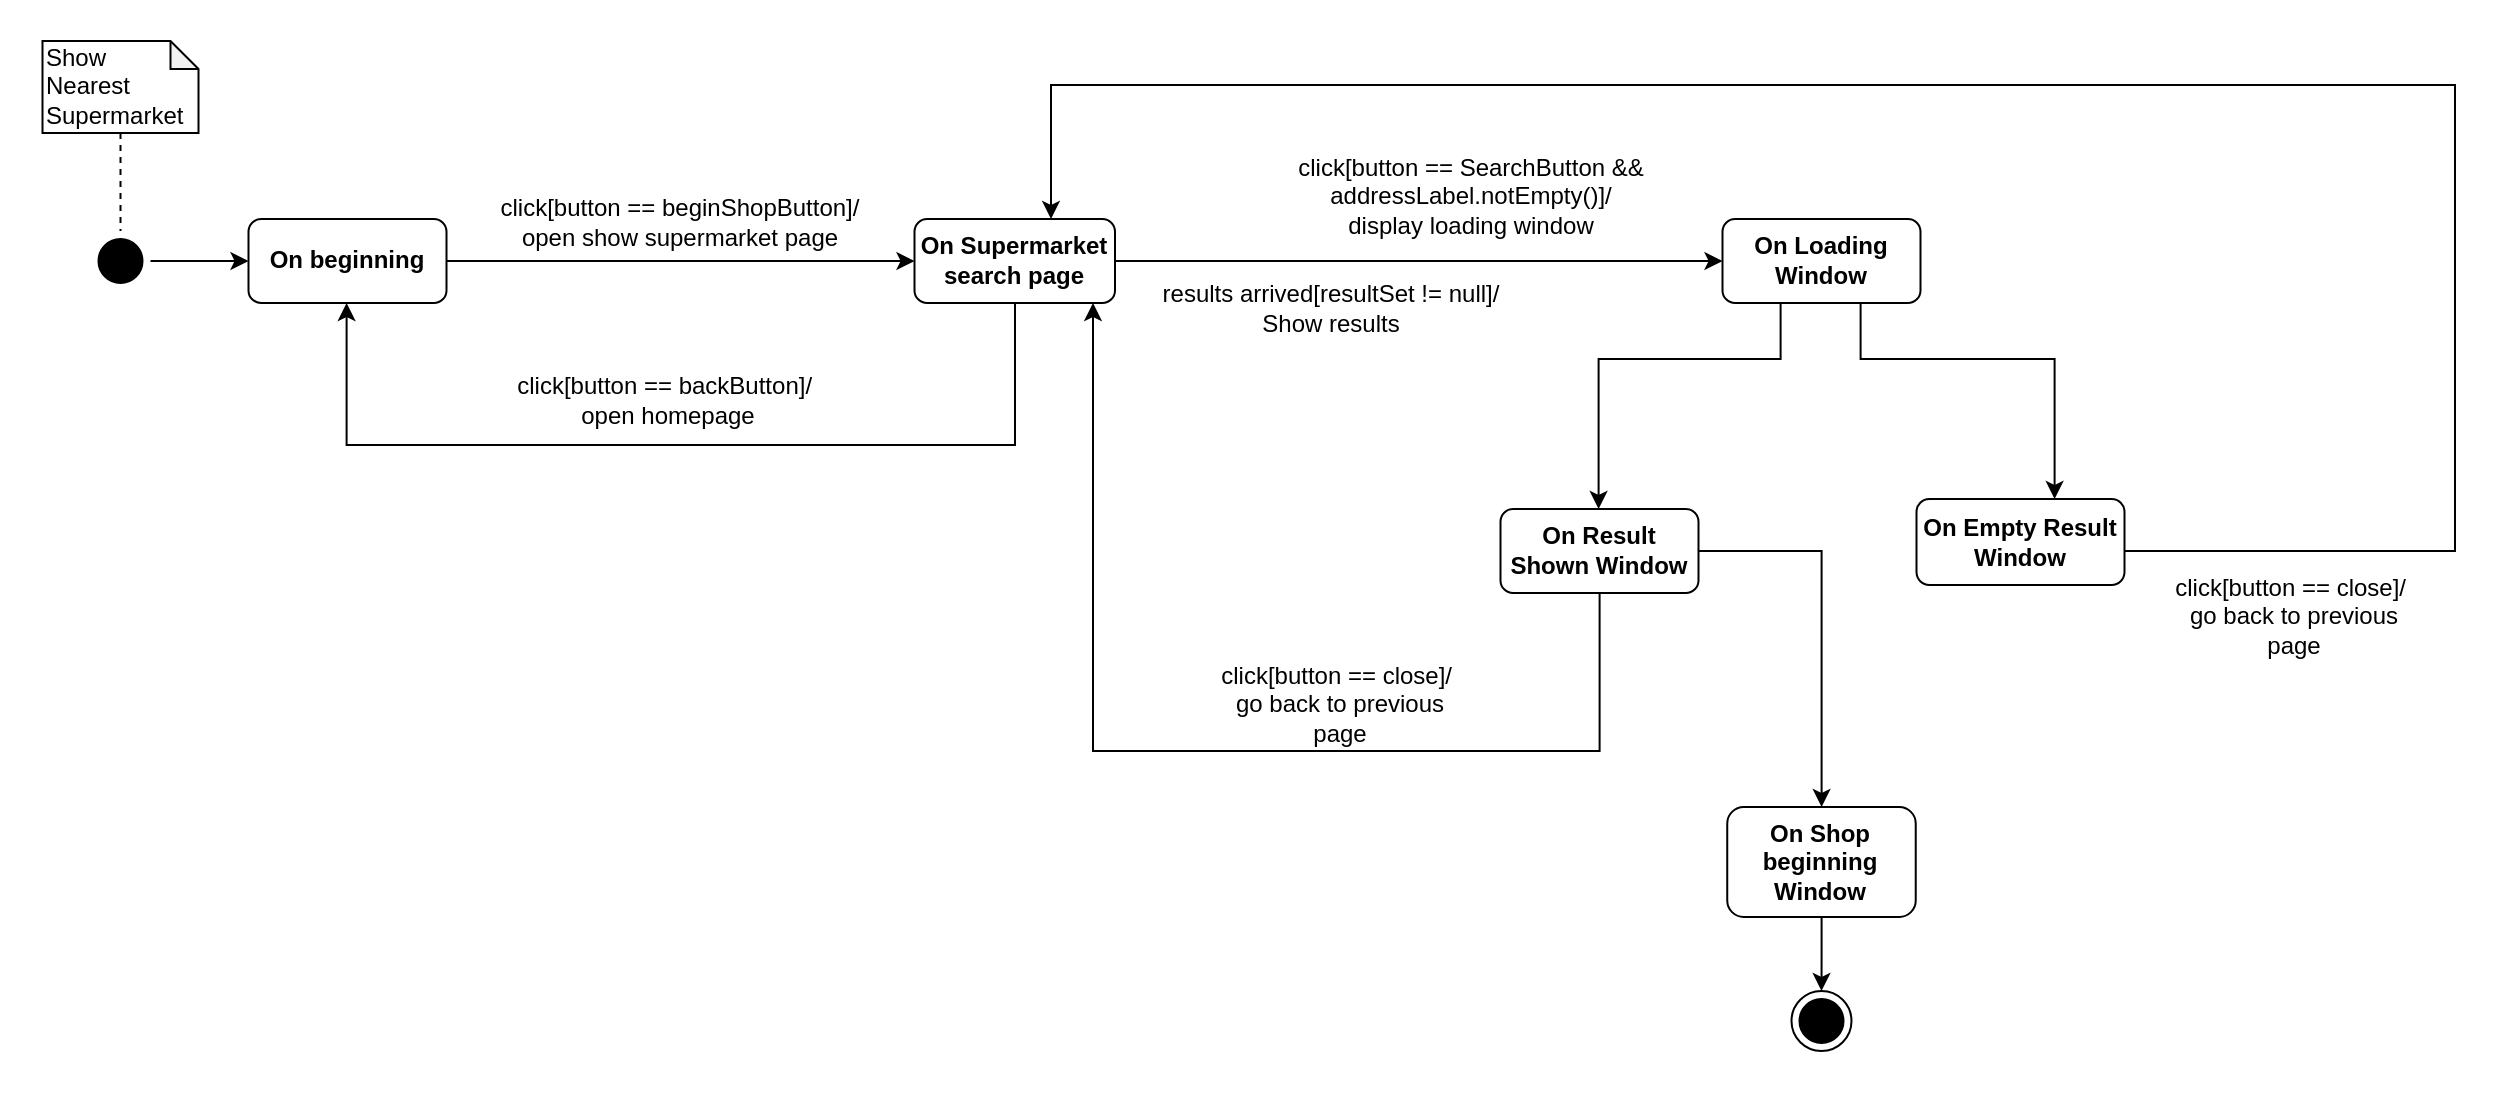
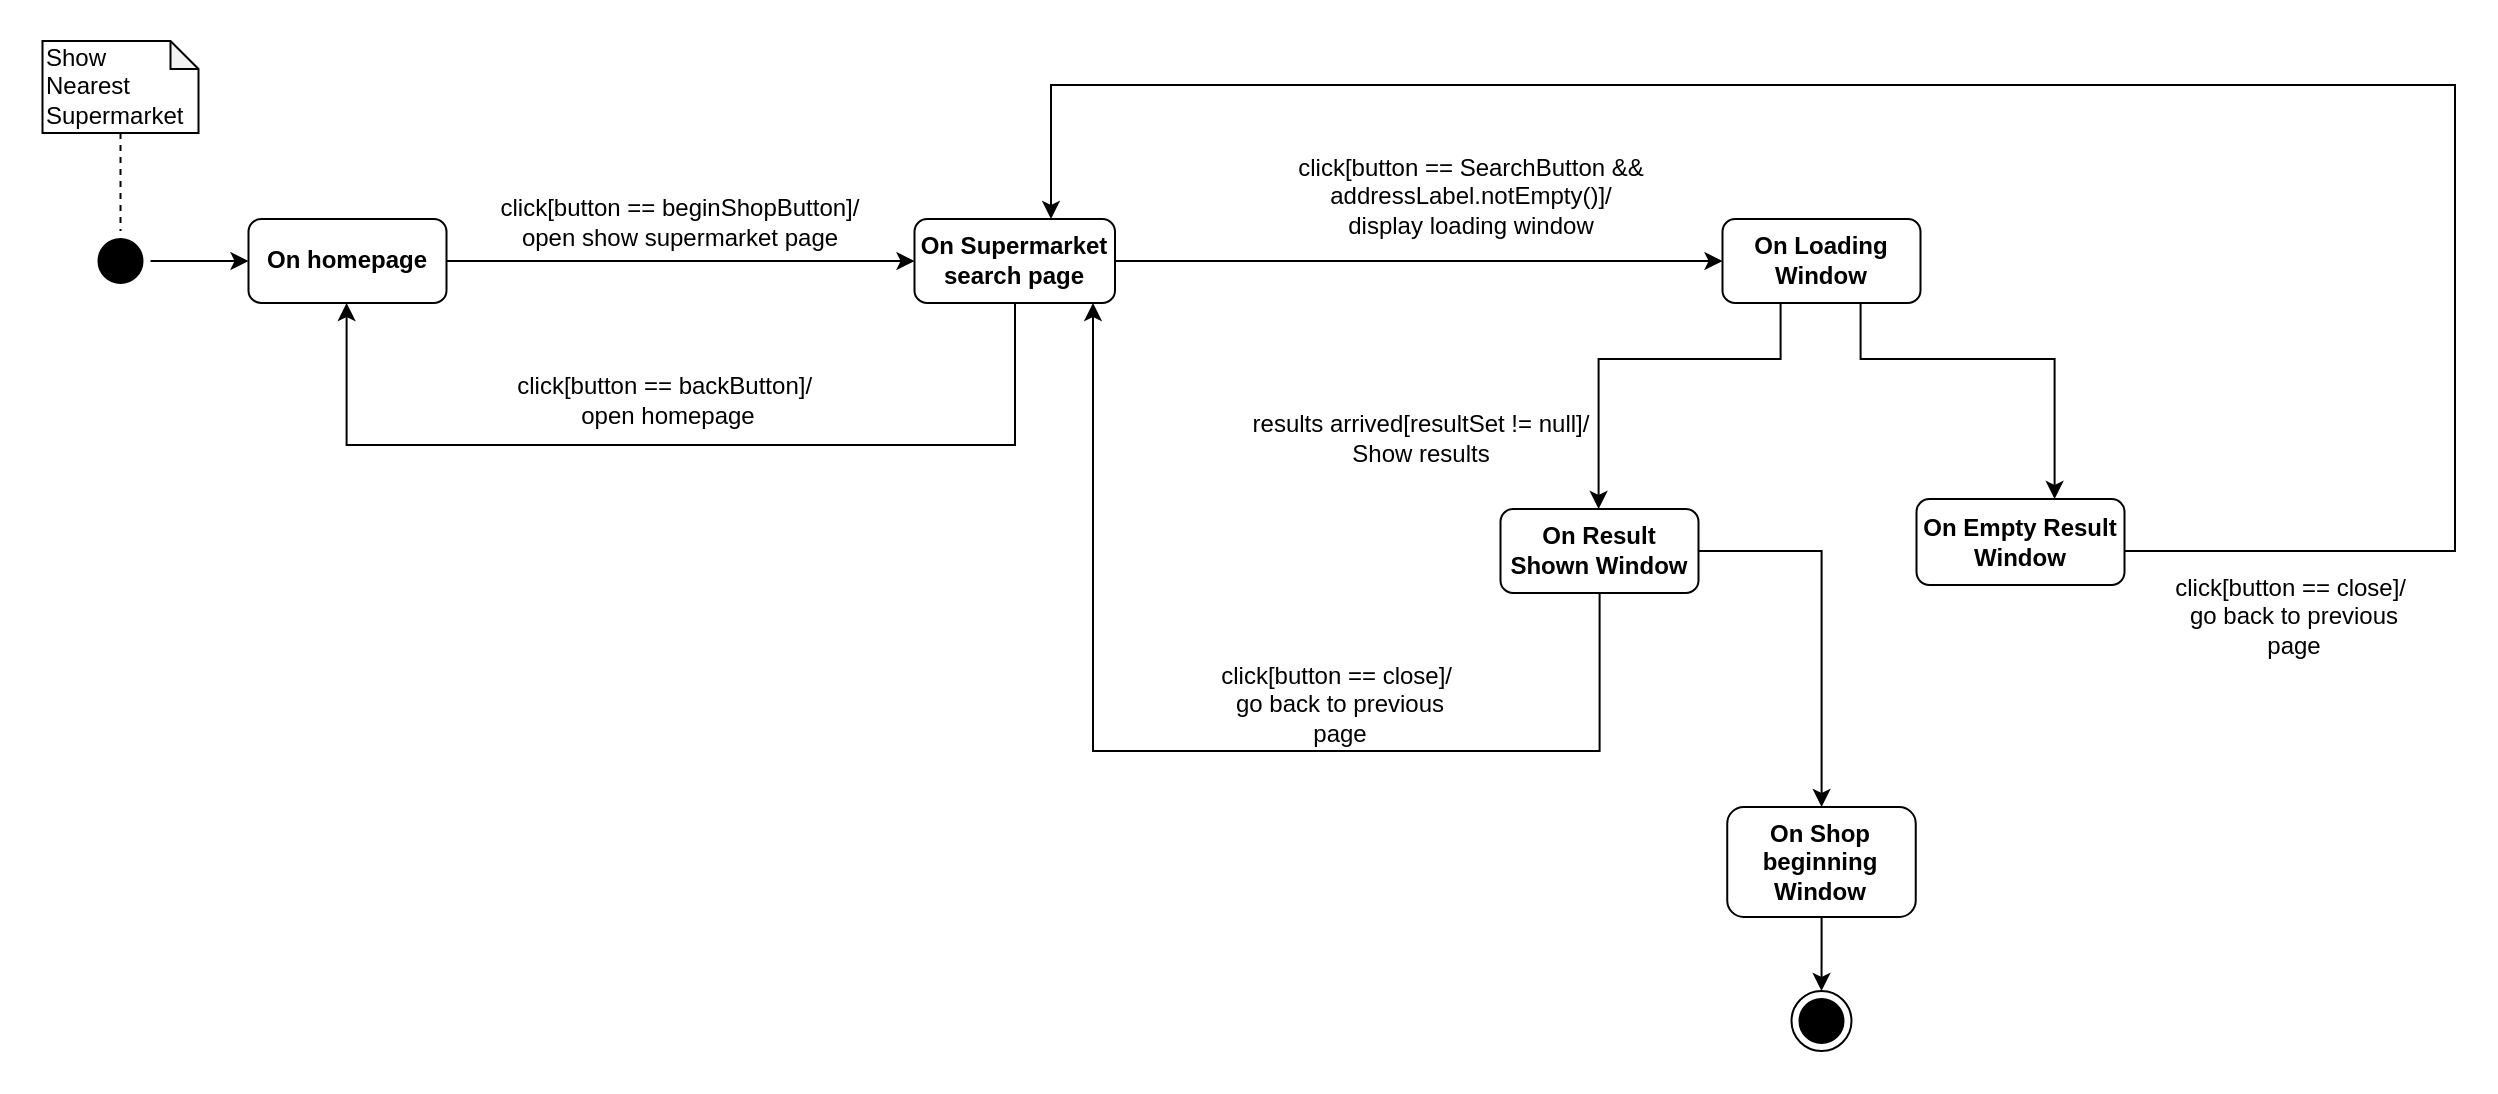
(348, 261) -> (348, 261)
(1332, 309) -> (1422, 439)
